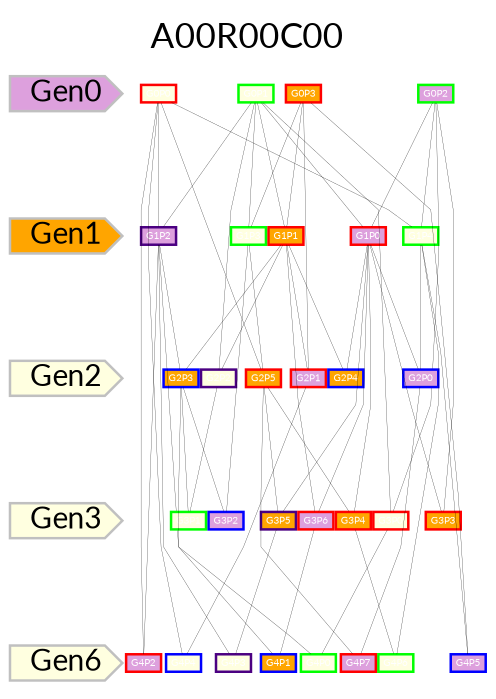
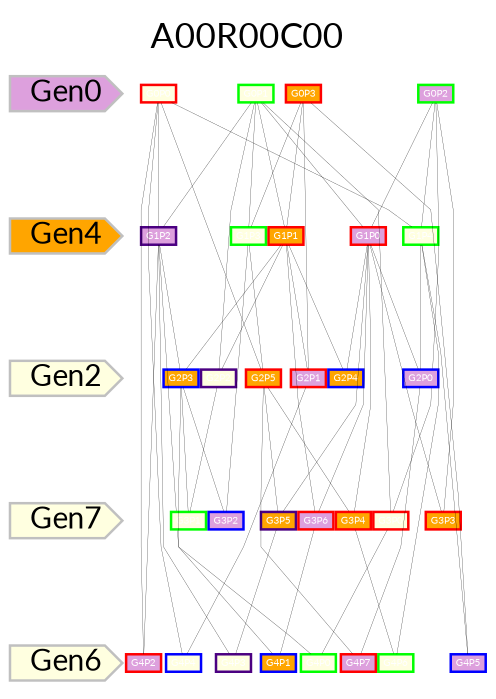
(66, 236) -> (66, 236)
(66, 521) -> (66, 521)
